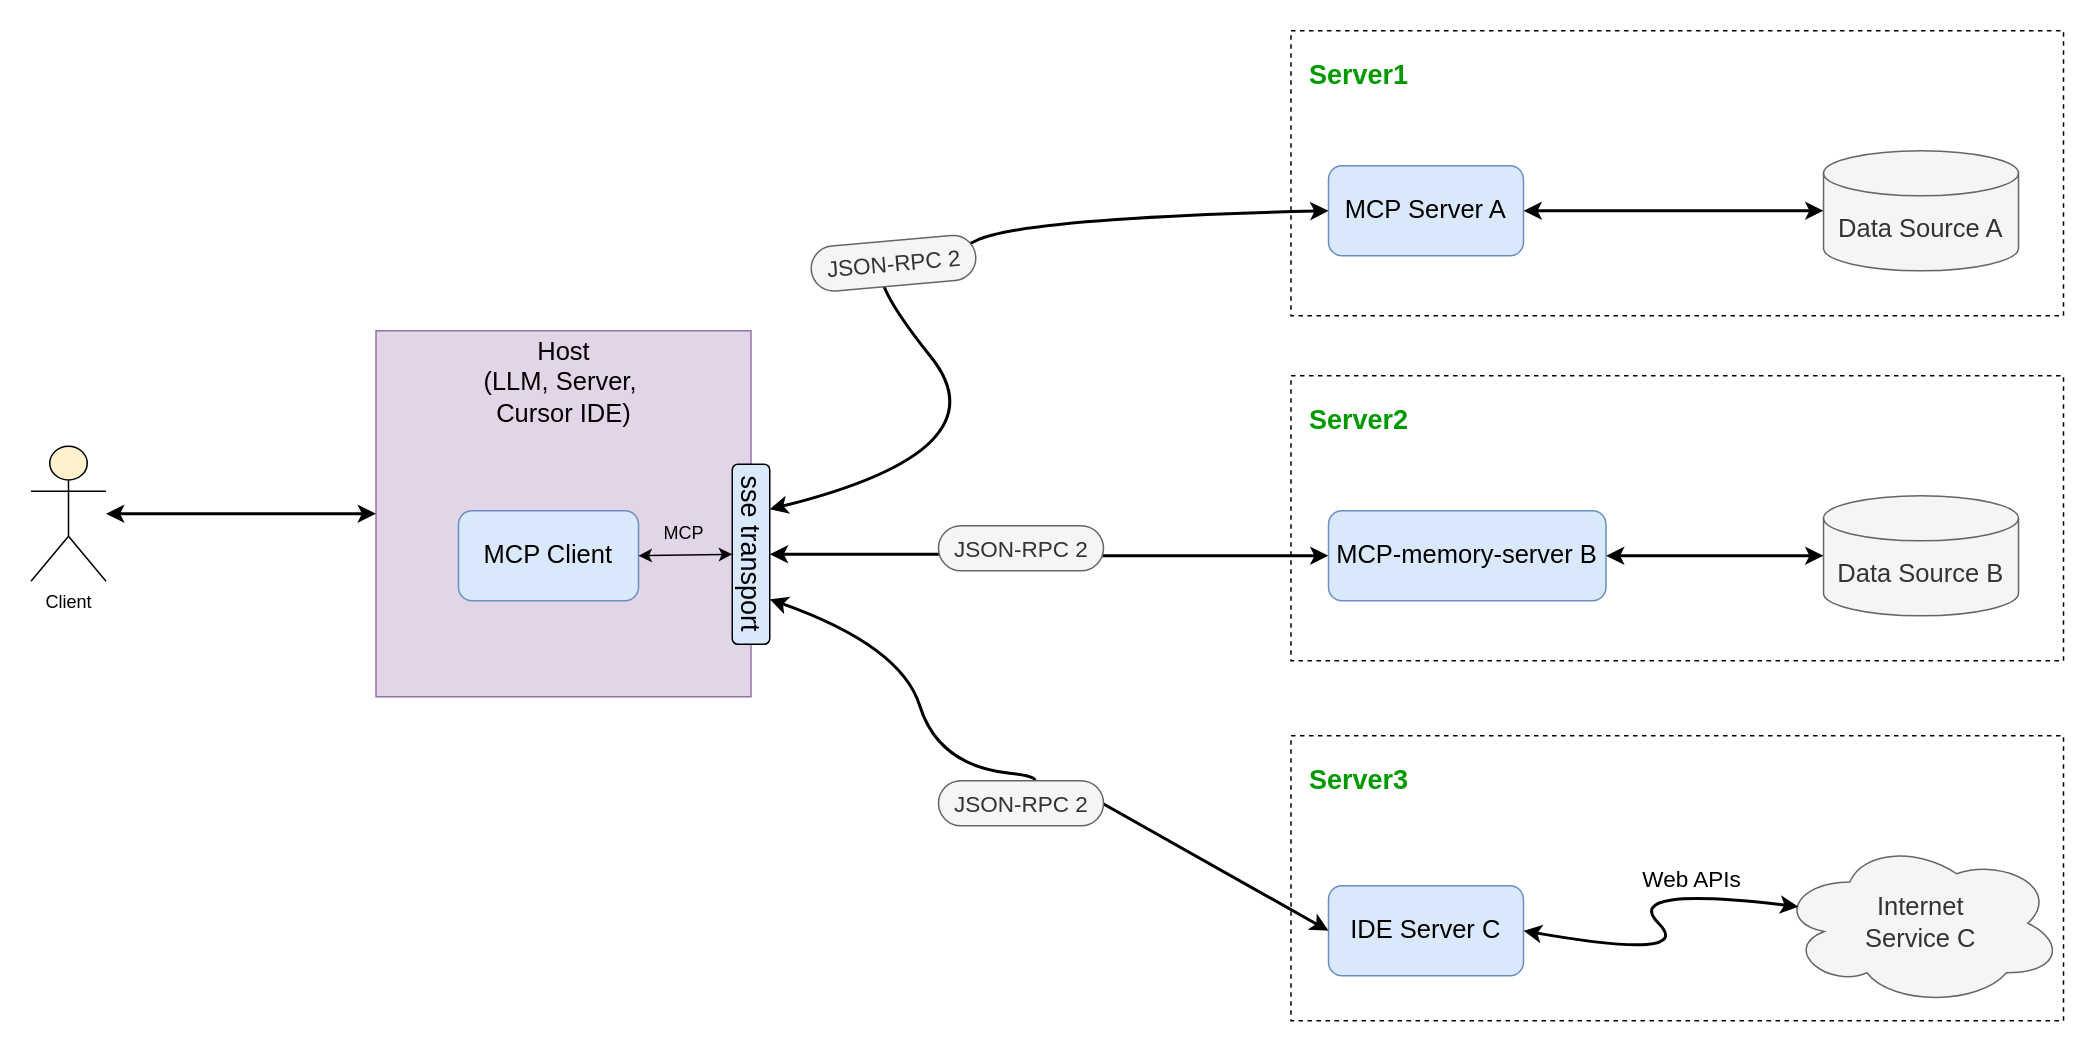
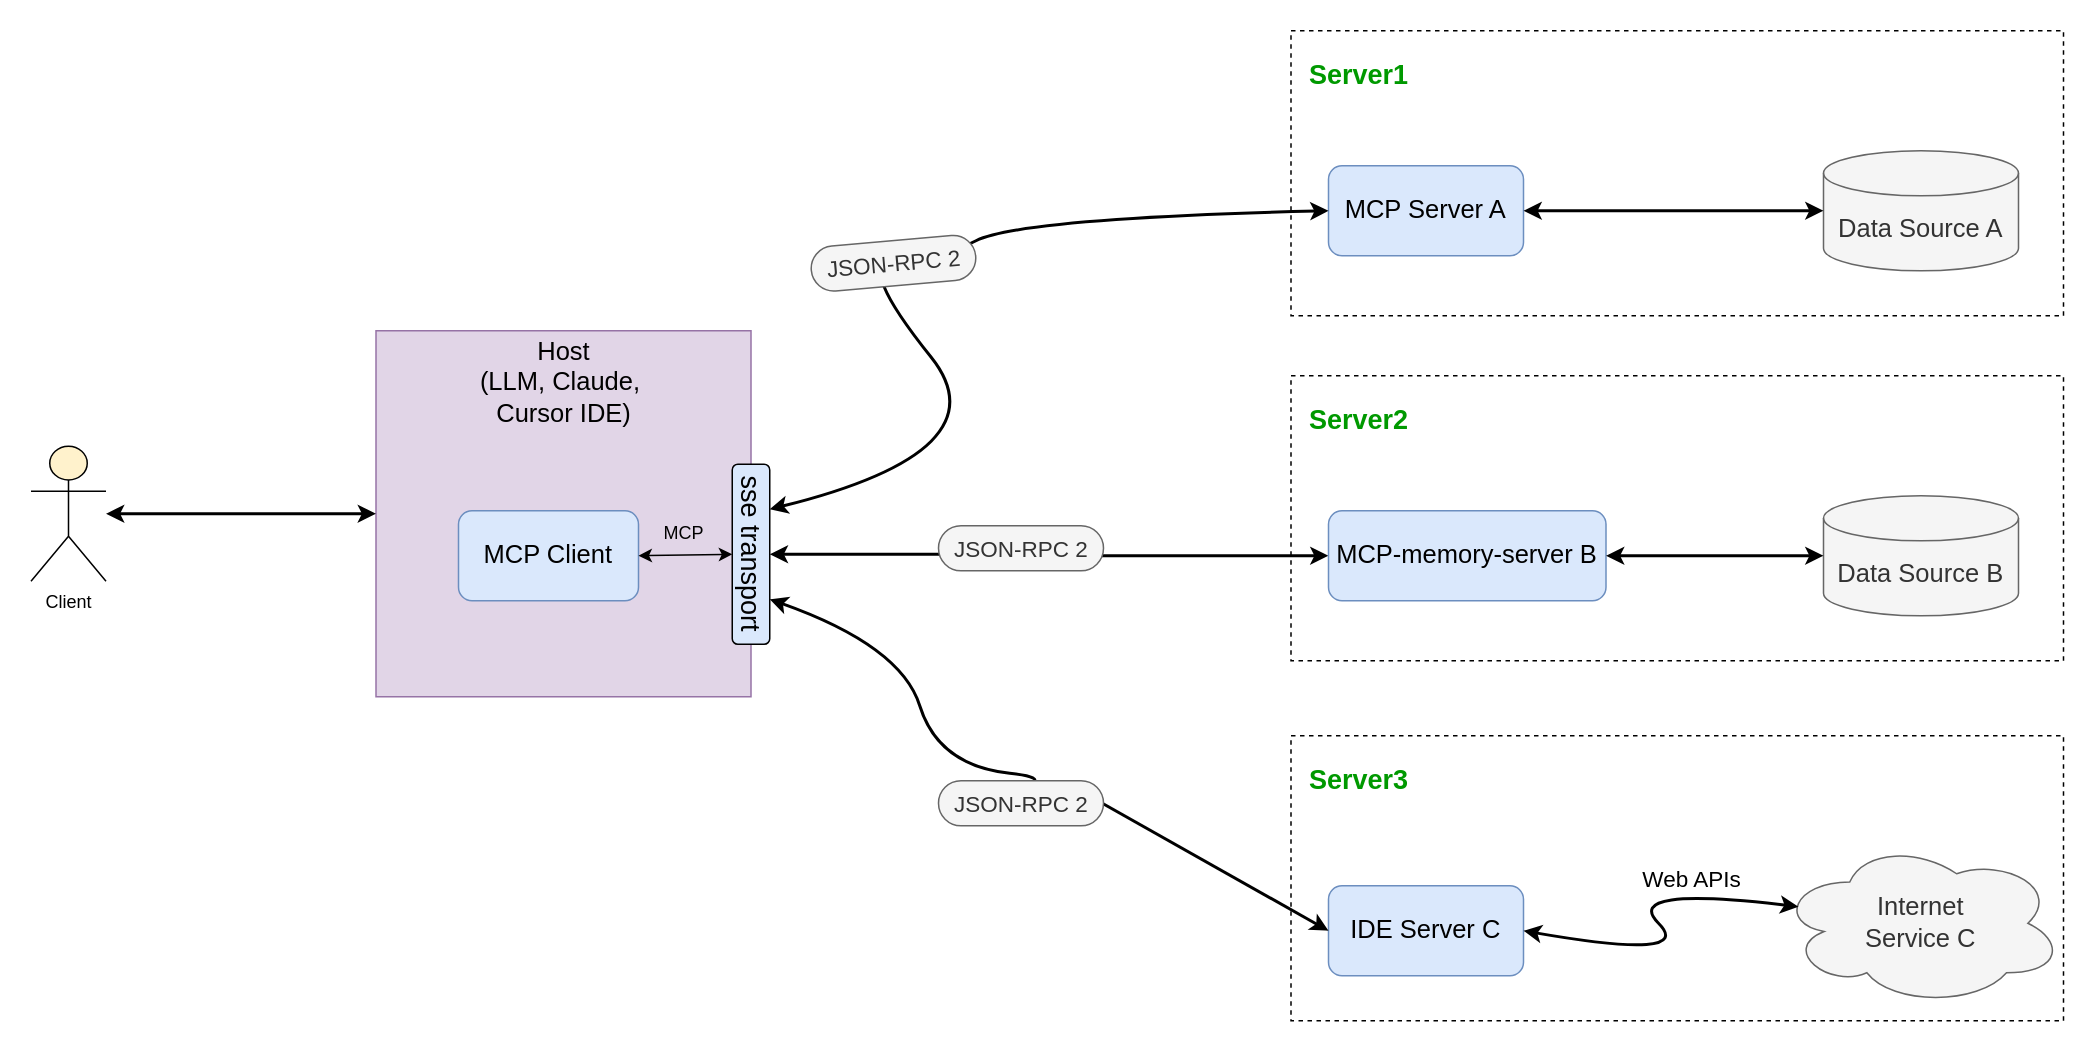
(564, 383) -> (564, 383)
